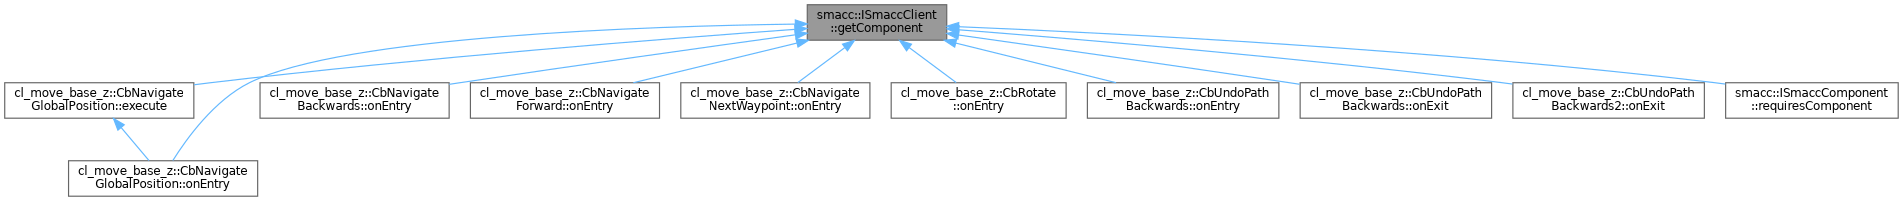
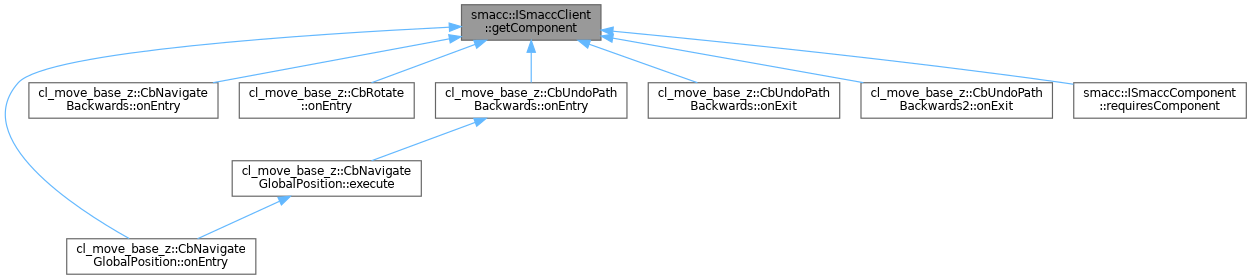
(494, 54) -> (423, 142)
(565, 100) -> none
(775, 100) -> none
